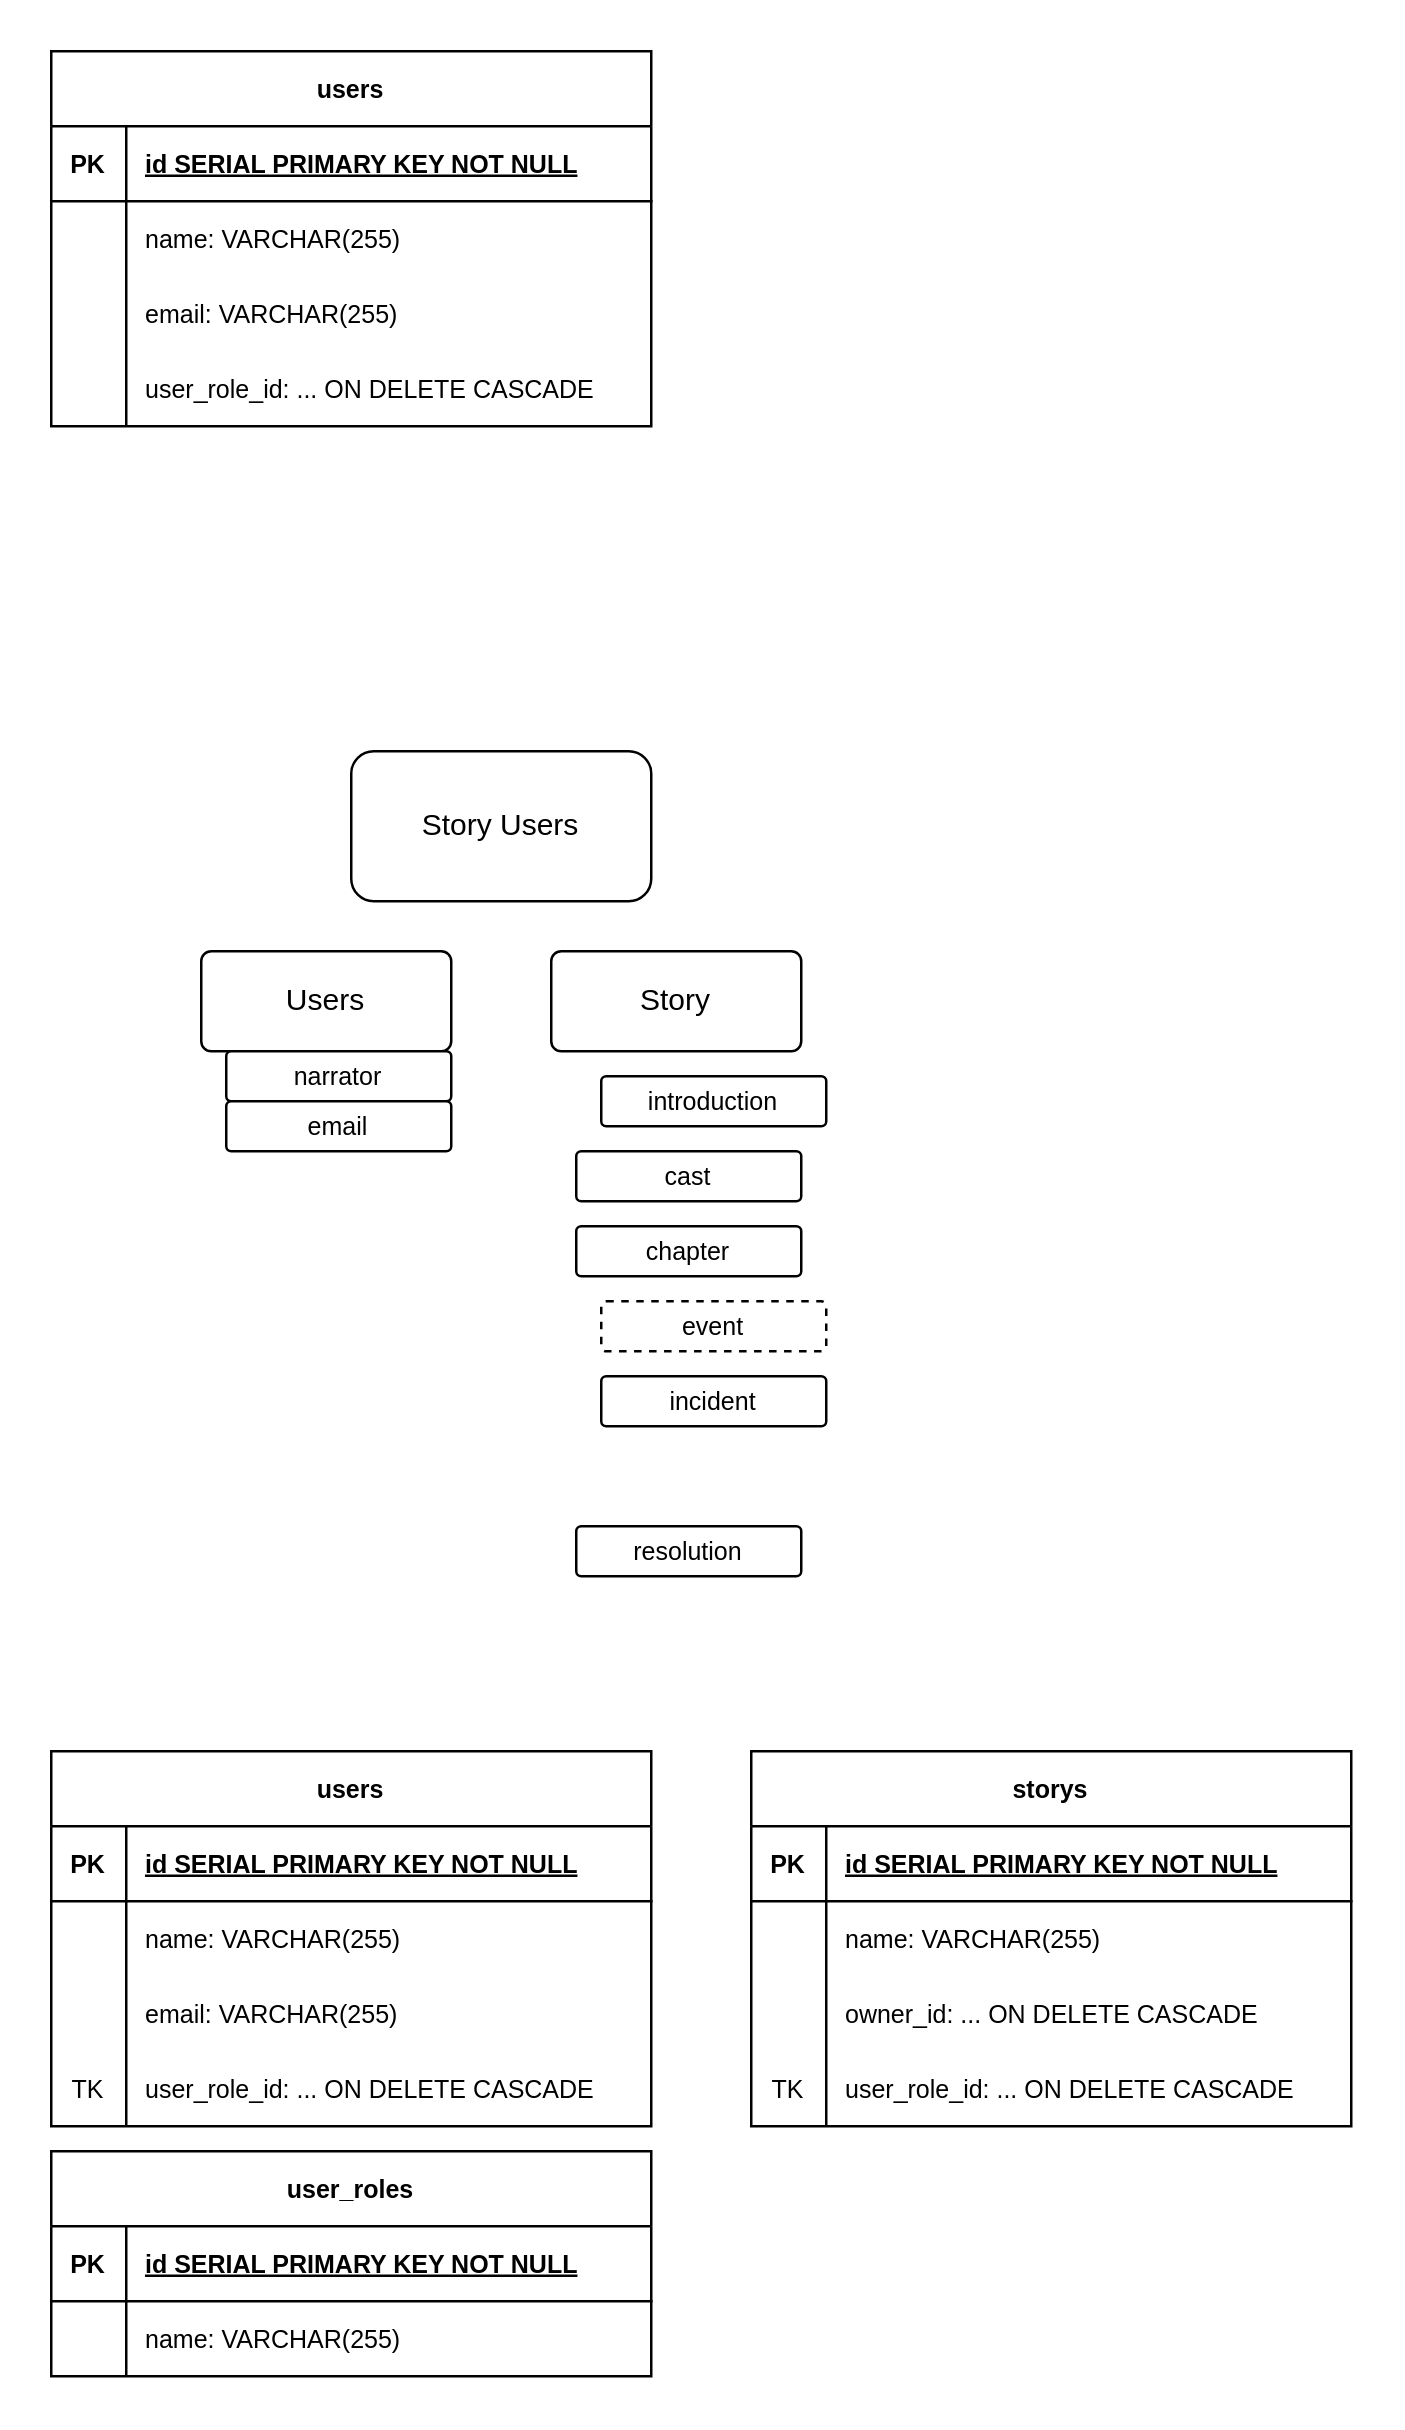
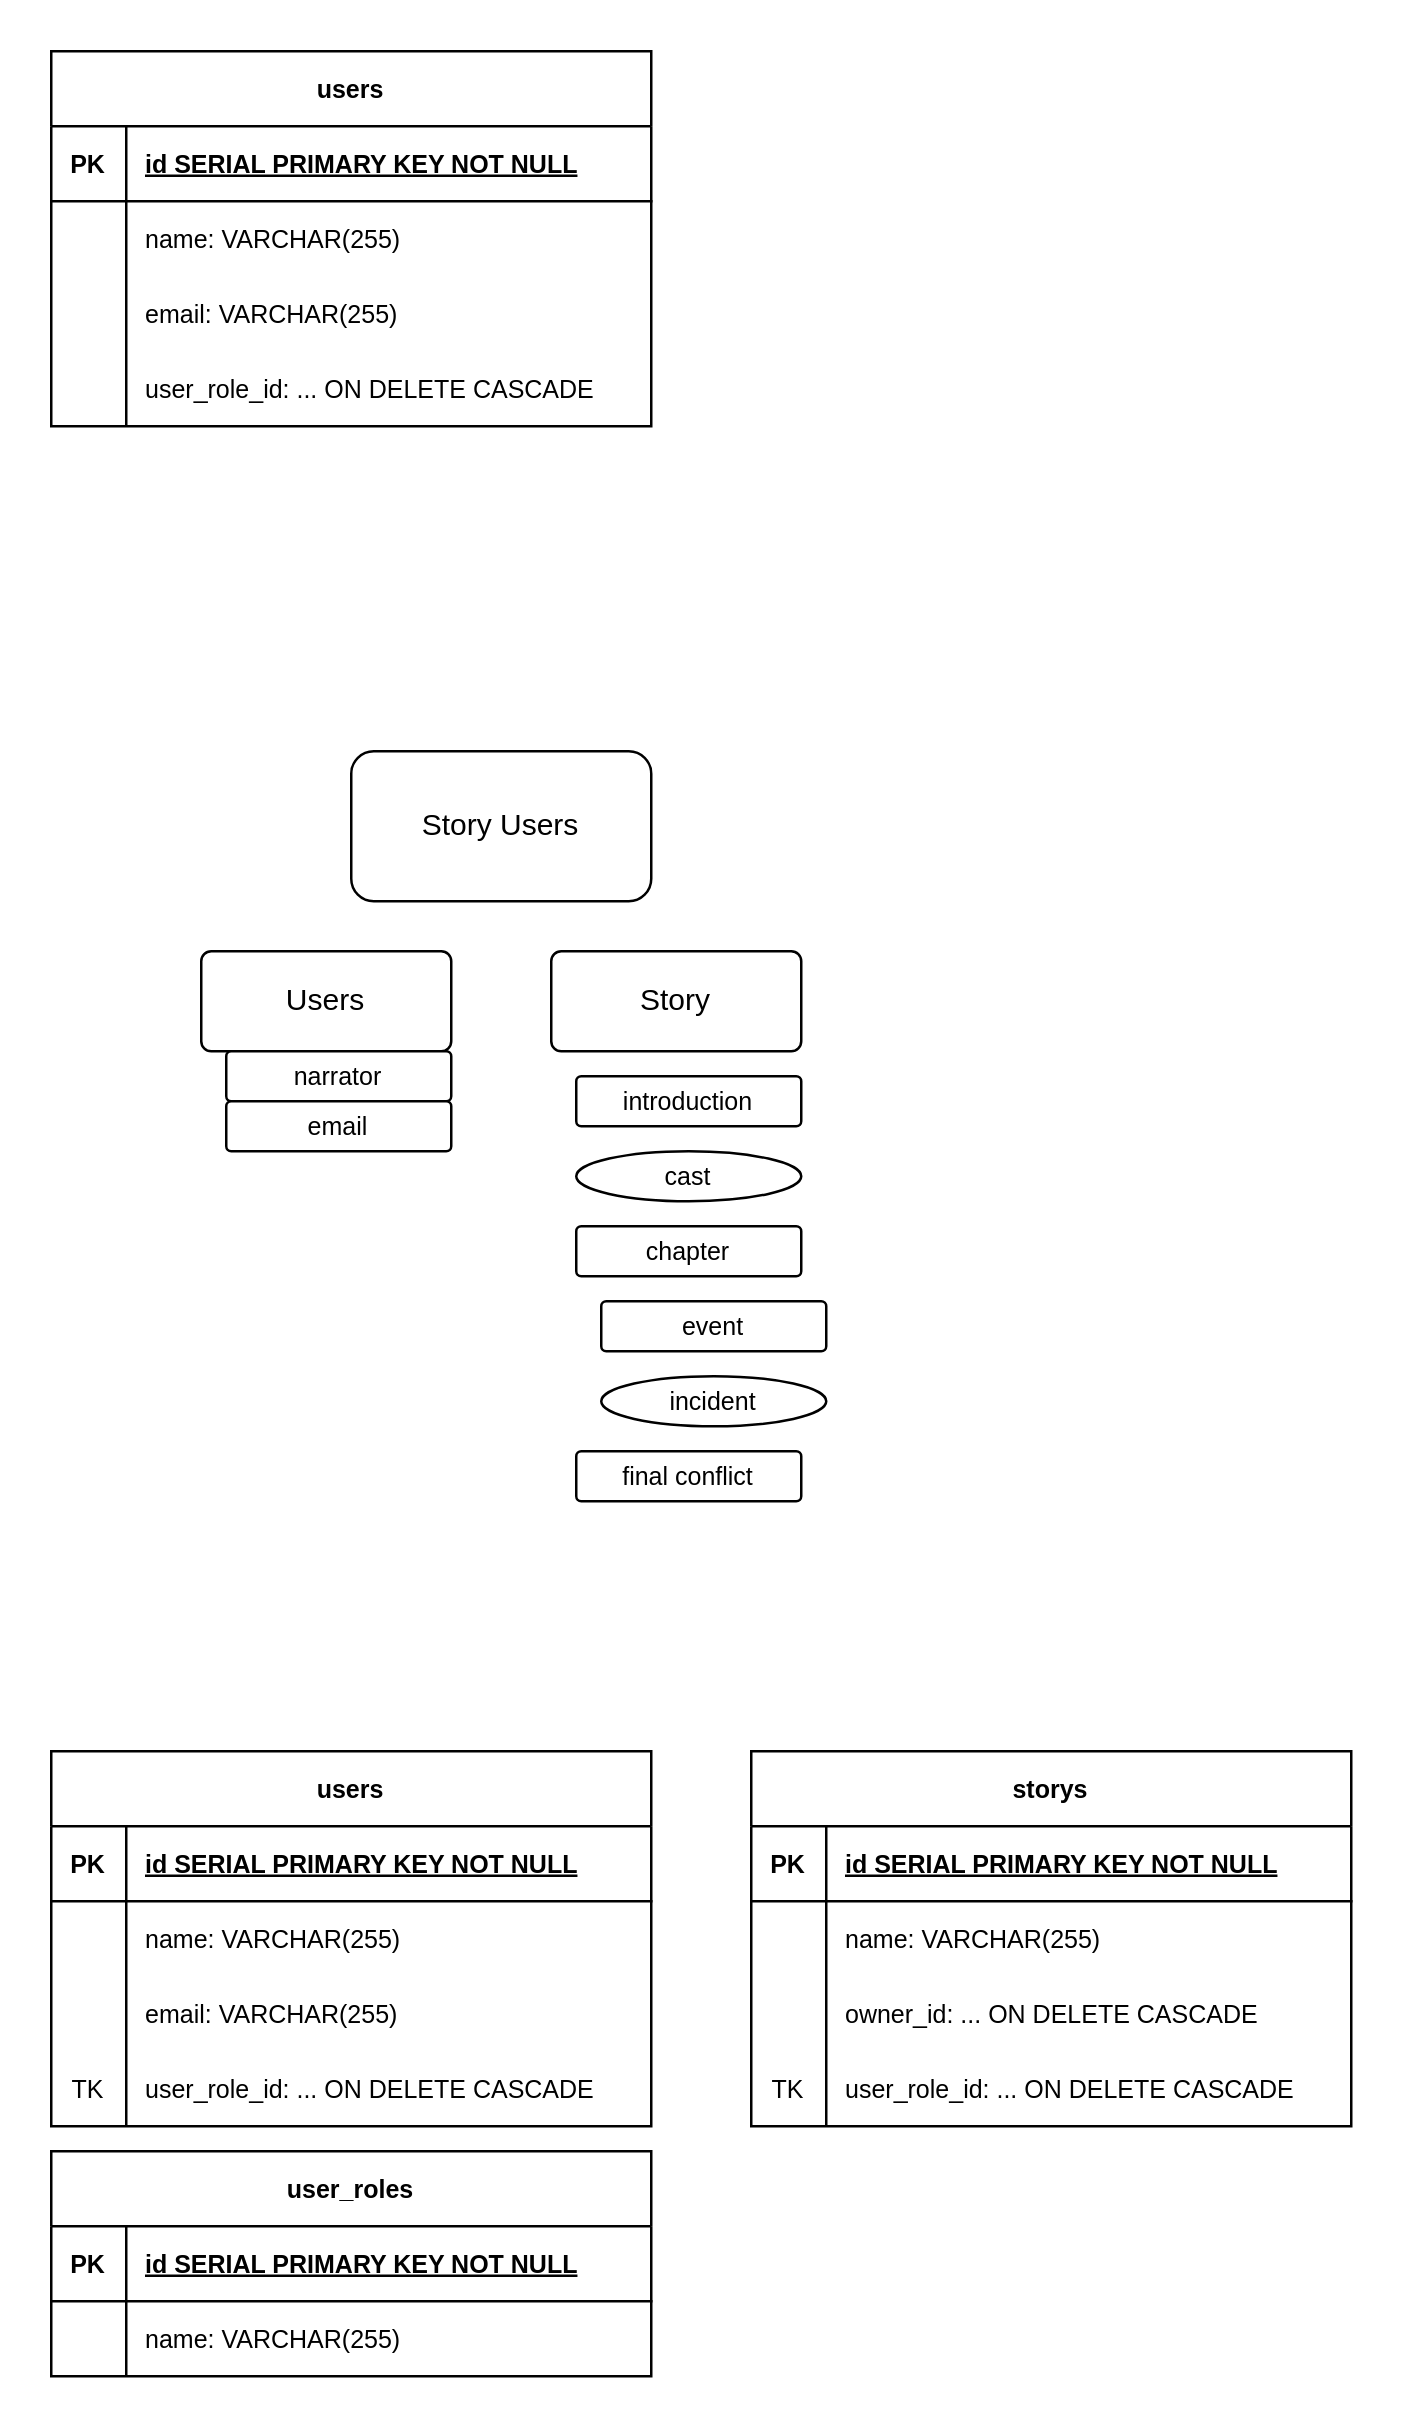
(714, 1101) -> (689, 1101)
(689, 1176) -> (689, 1176)
(714, 1326) -> (714, 1326)
(714, 1401) -> (714, 1401)
none -> (689, 1476)
(689, 1551) -> none
